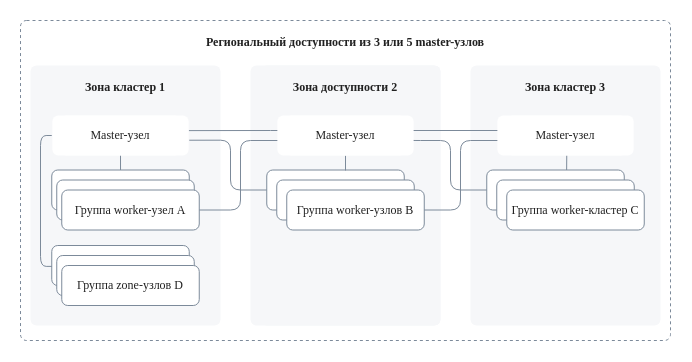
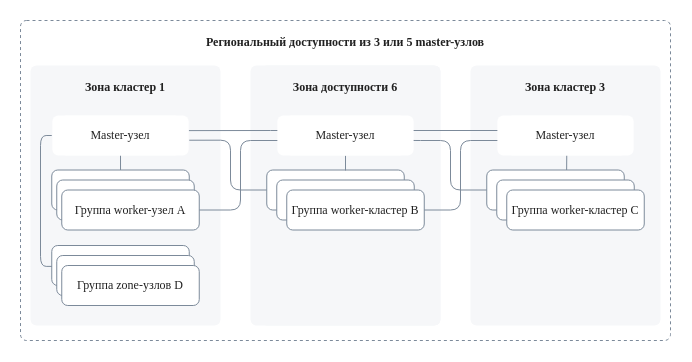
(346, 88) -> (346, 88)
(356, 211) -> (356, 211)
